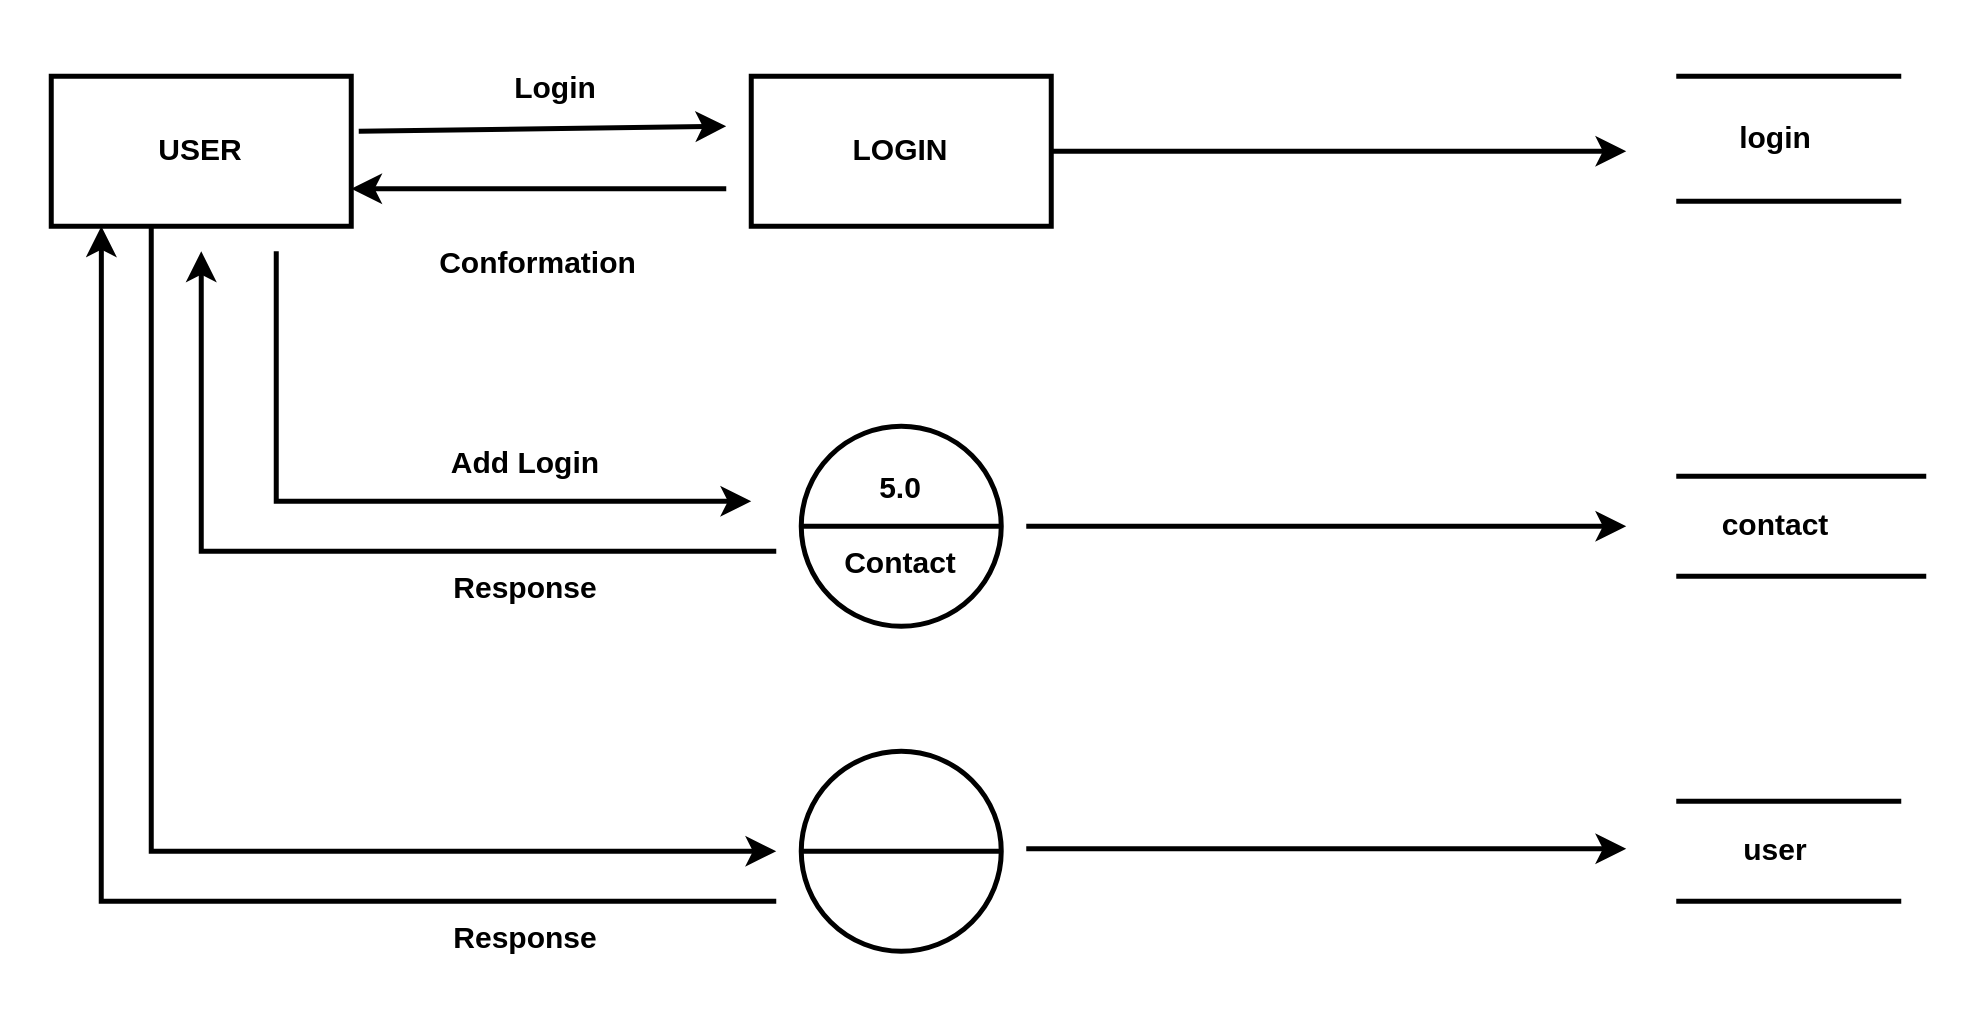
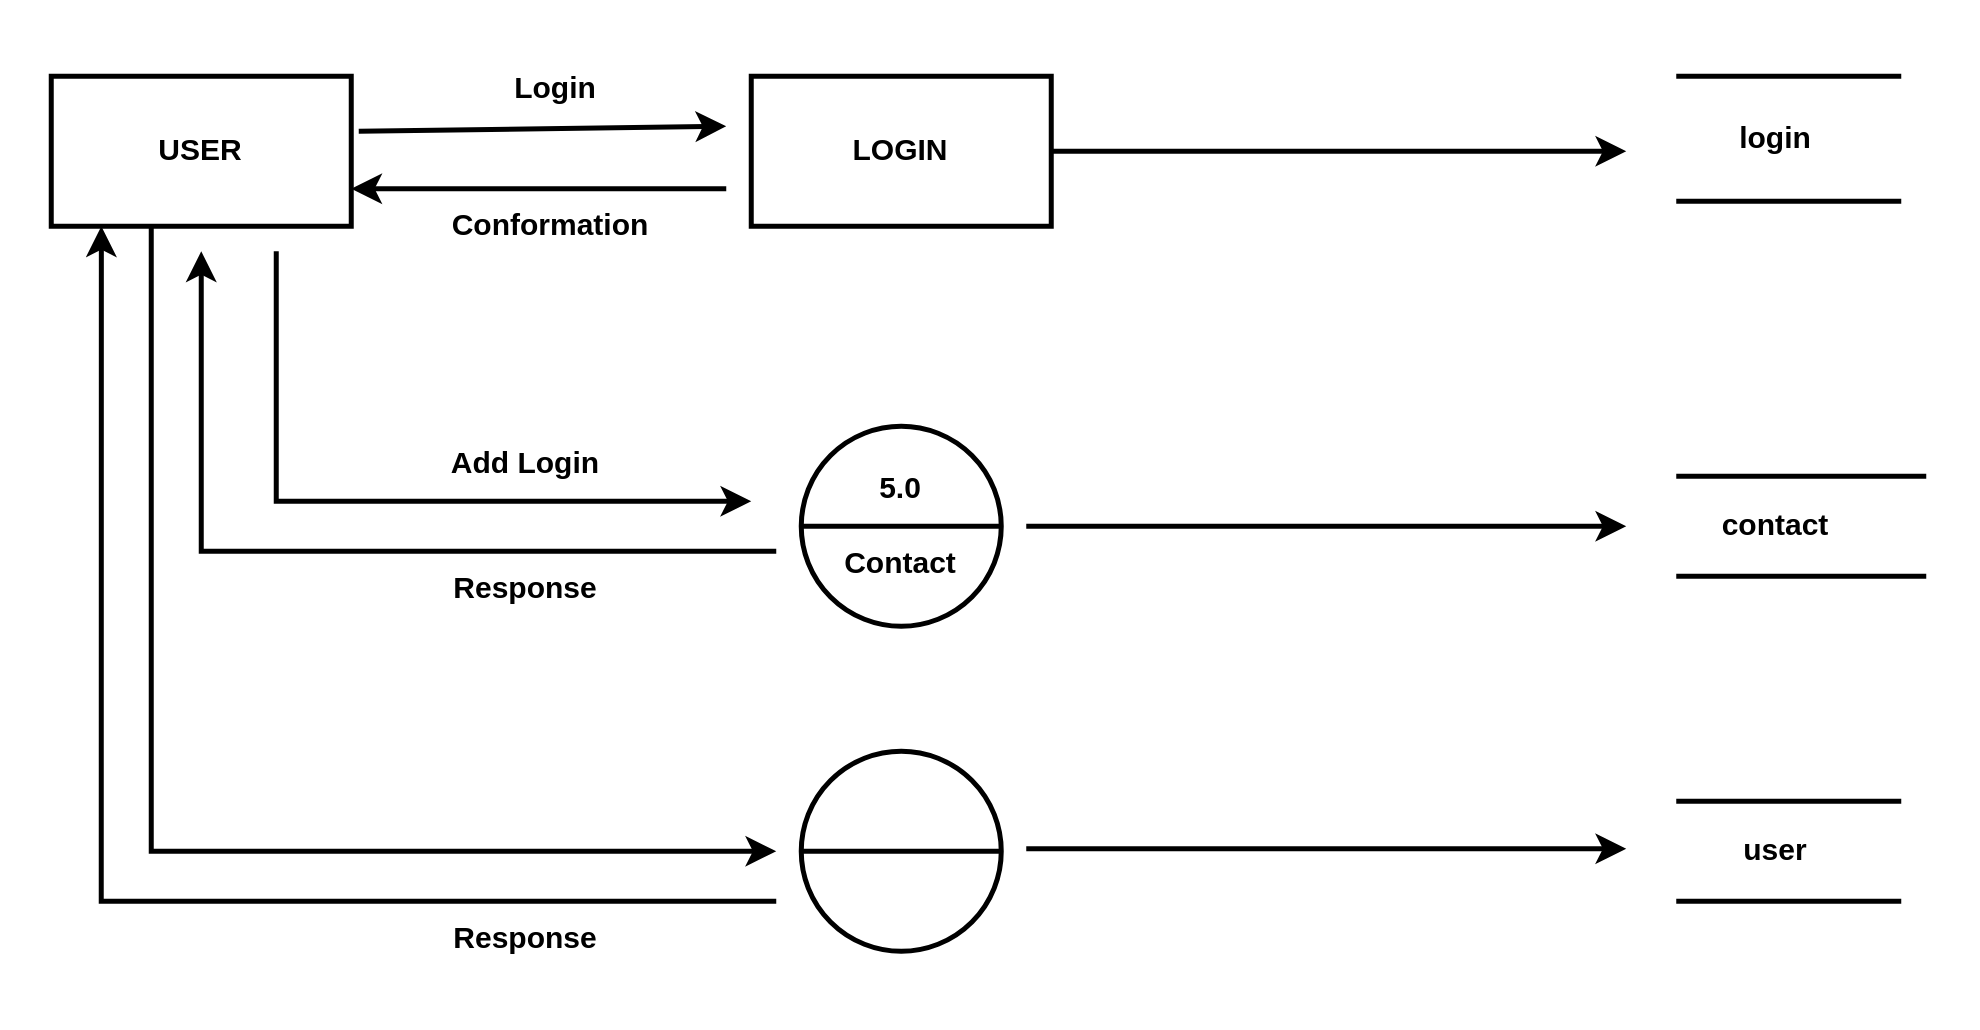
(539, 264) -> (551, 226)
